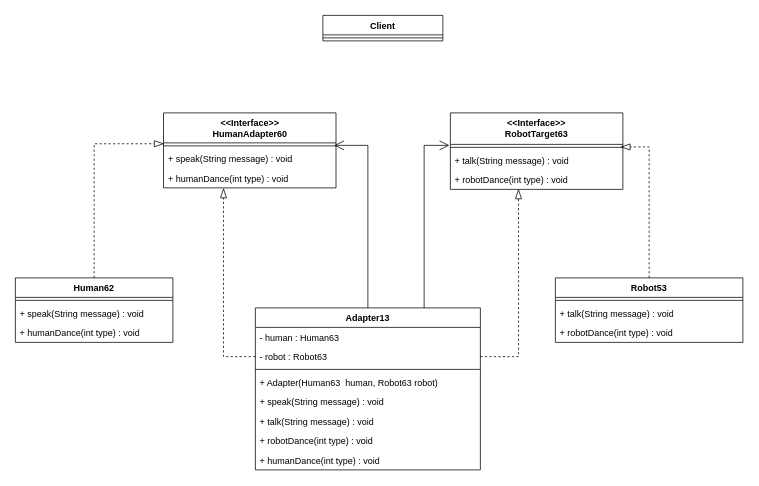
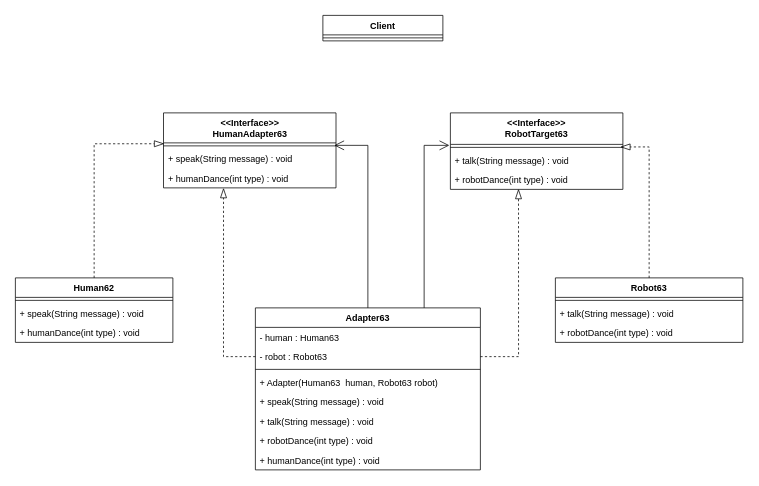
(250, 129) -> (250, 129)
(649, 289) -> (649, 289)
(368, 319) -> (368, 319)
